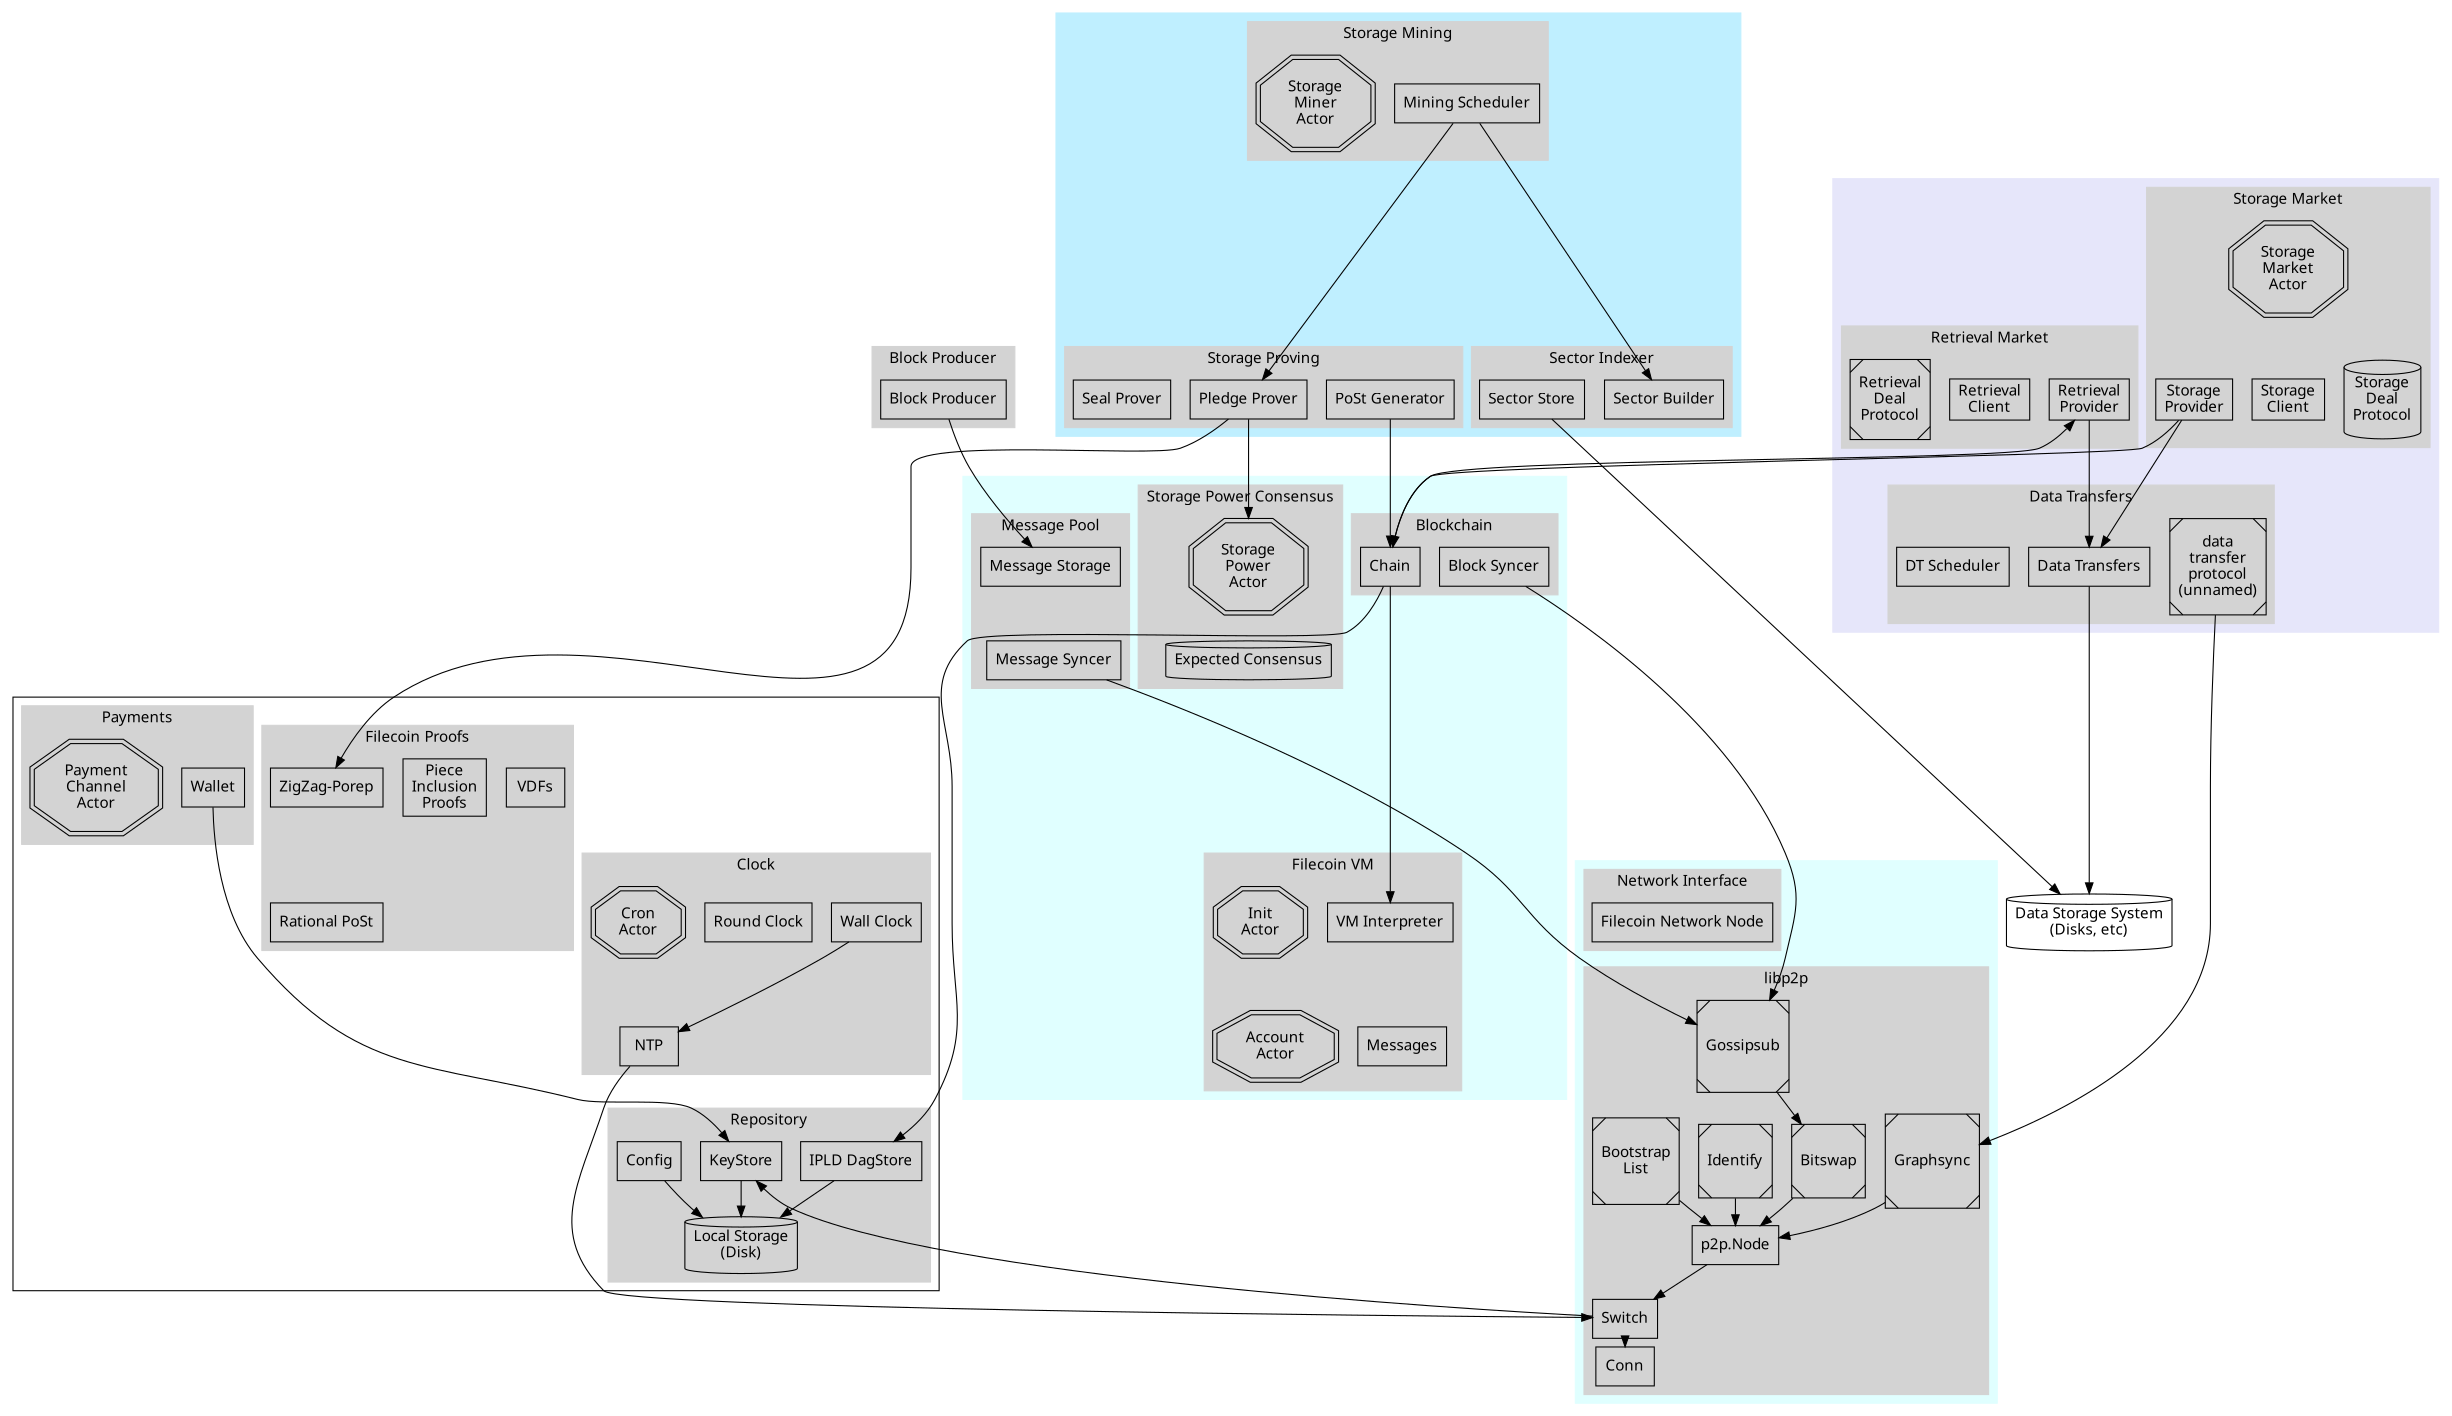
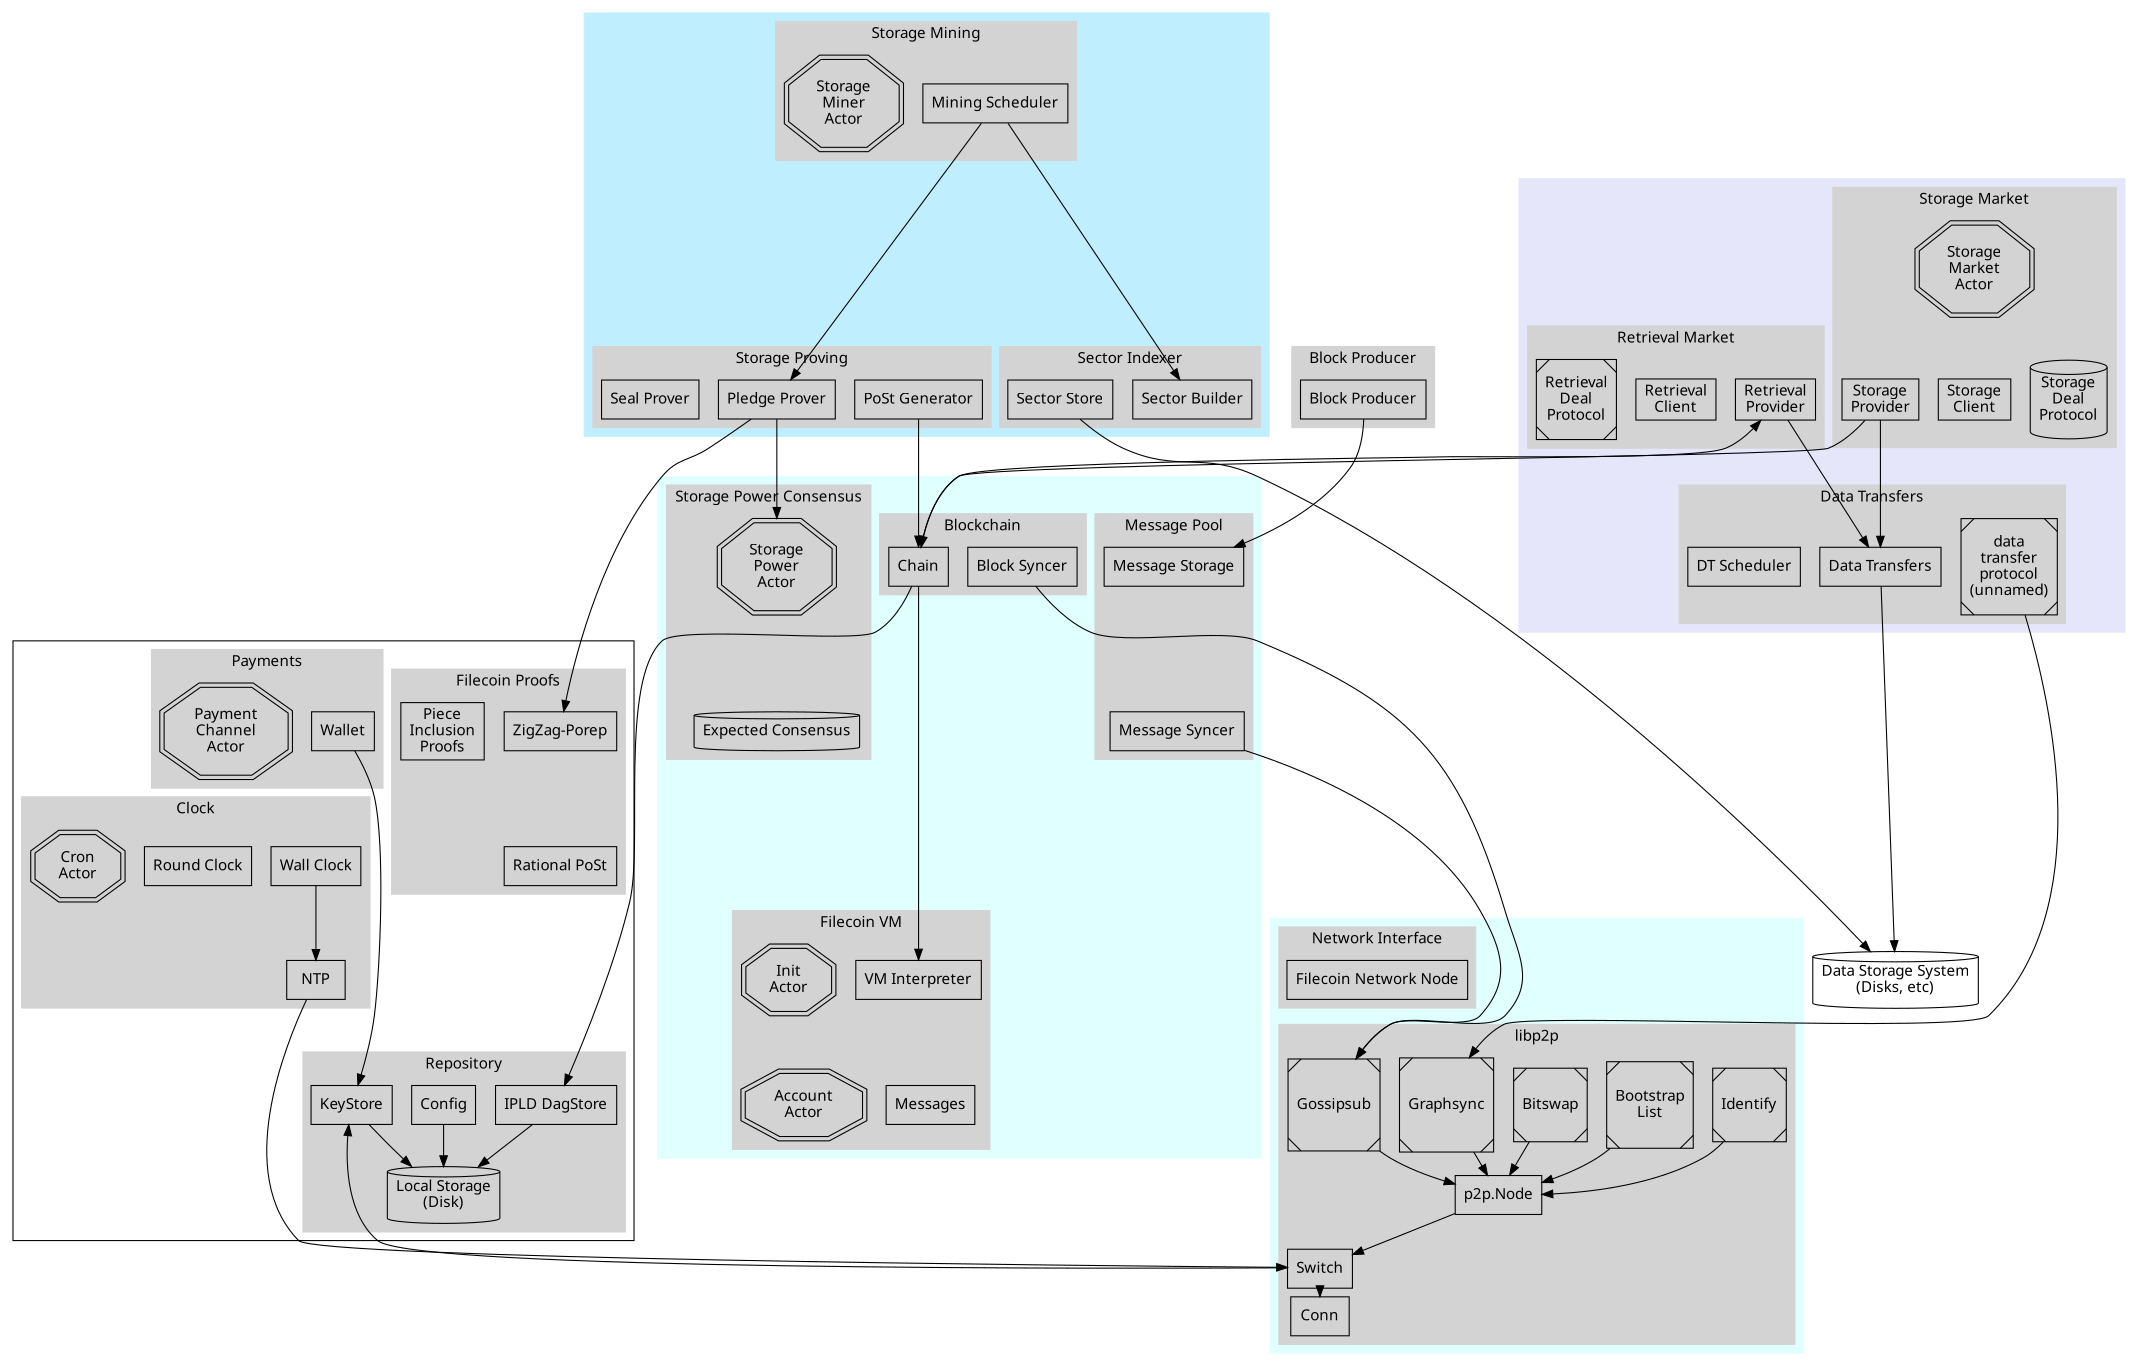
(536, 788) -> none
(1786, 1104) -> (1411, 1168)
